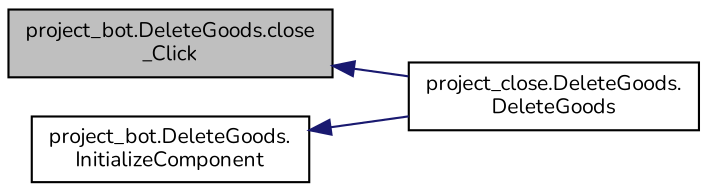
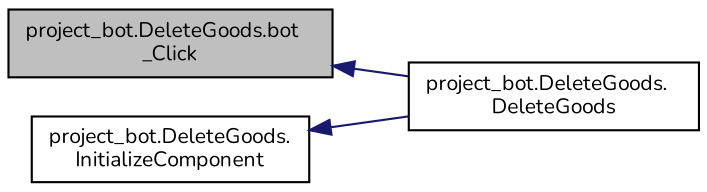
(171, 43) -> (171, 43)
(554, 96) -> (554, 96)
